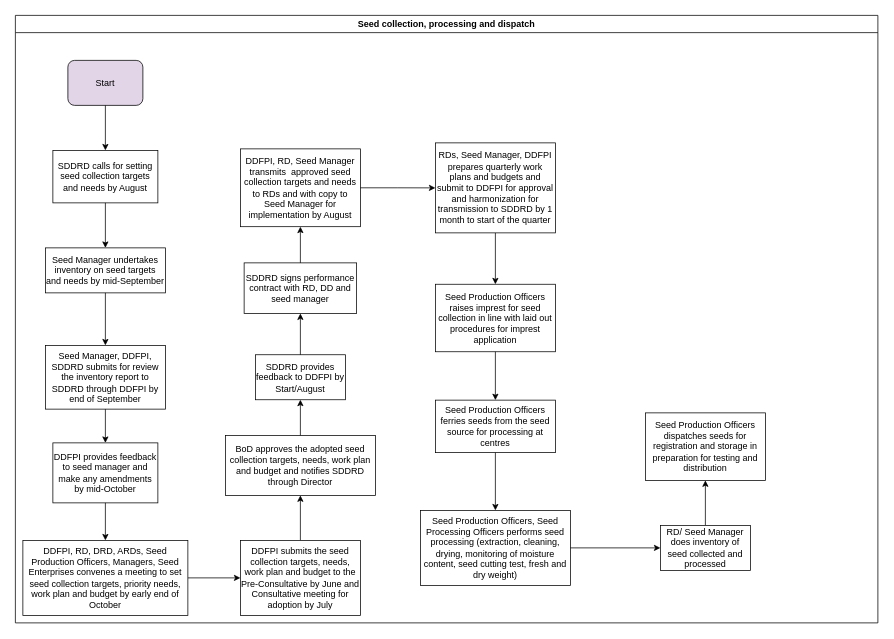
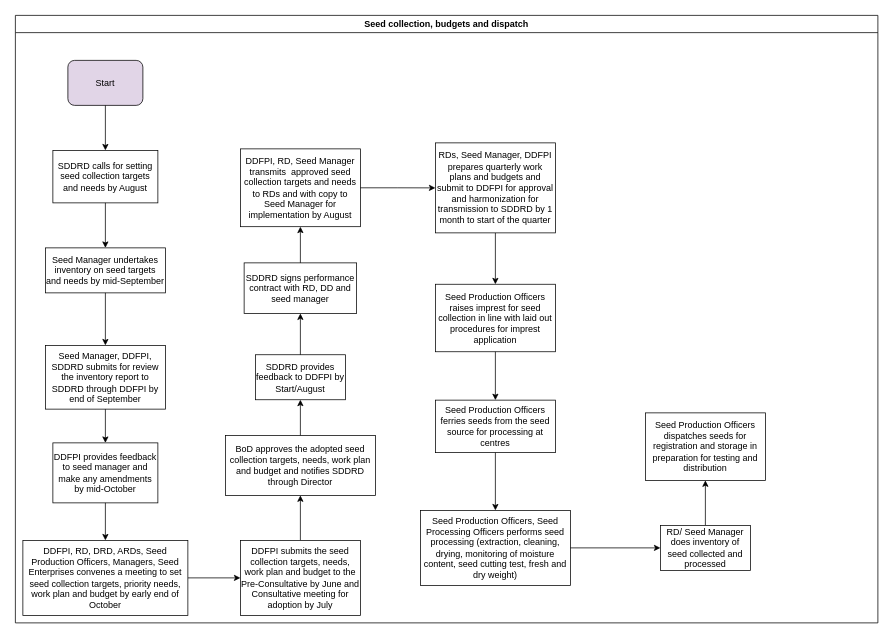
(446, 24) -> (446, 24)
